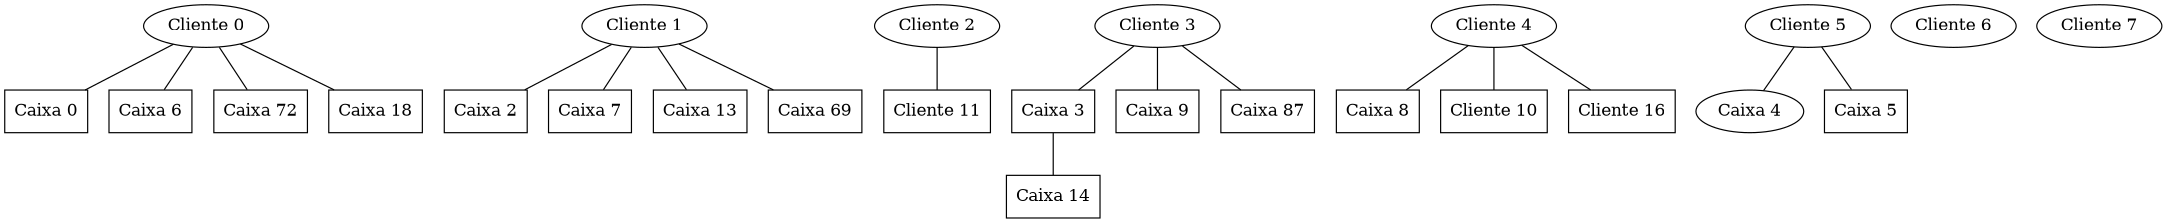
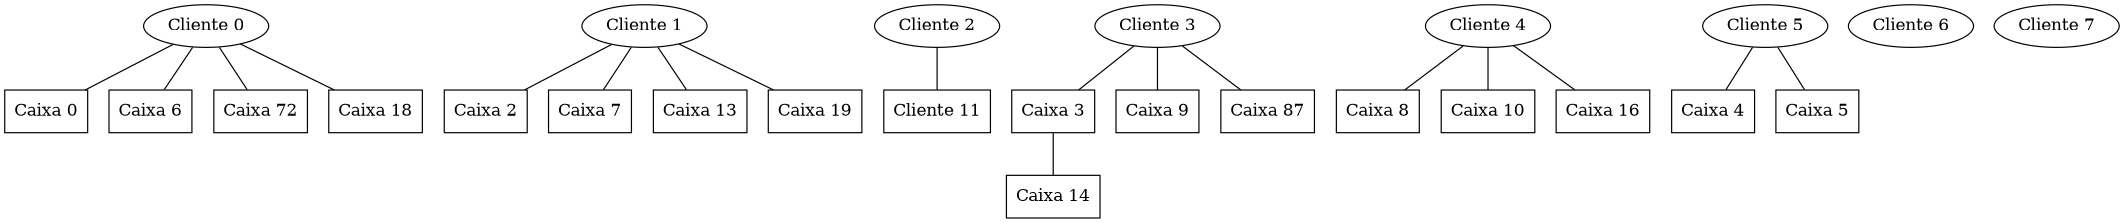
(815, 111) -> (815, 111)
(1494, 111) -> (1488, 111)
(1622, 111) -> (1603, 111)
(1750, 111) -> (1713, 111)
